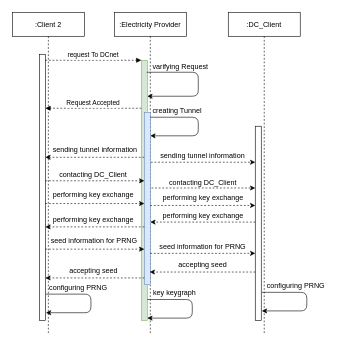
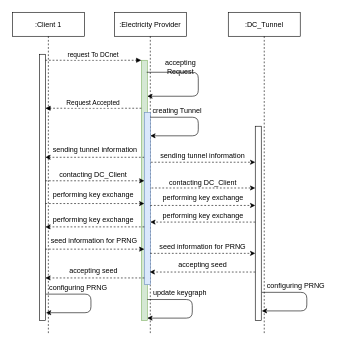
(48, 25) -> (48, 25)
(264, 25) -> (264, 25)
(181, 67) -> (181, 67)
(177, 293) -> (183, 293)
